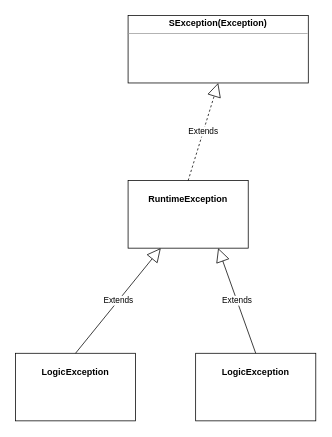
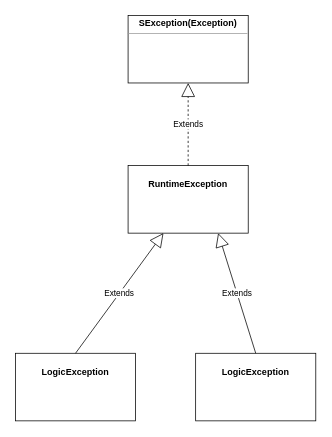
(218, 49) -> (188, 49)
(188, 214) -> (188, 199)
